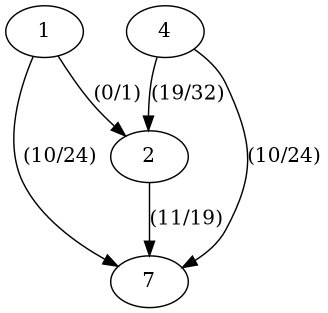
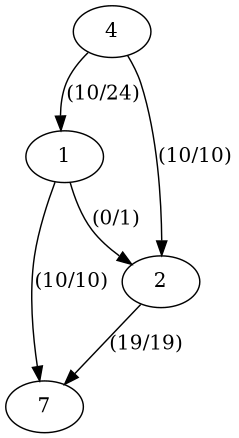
(188, 94) -> (196, 157)
(247, 155) -> (67, 81)
(60, 157) -> (72, 282)
(187, 219) -> (147, 344)
